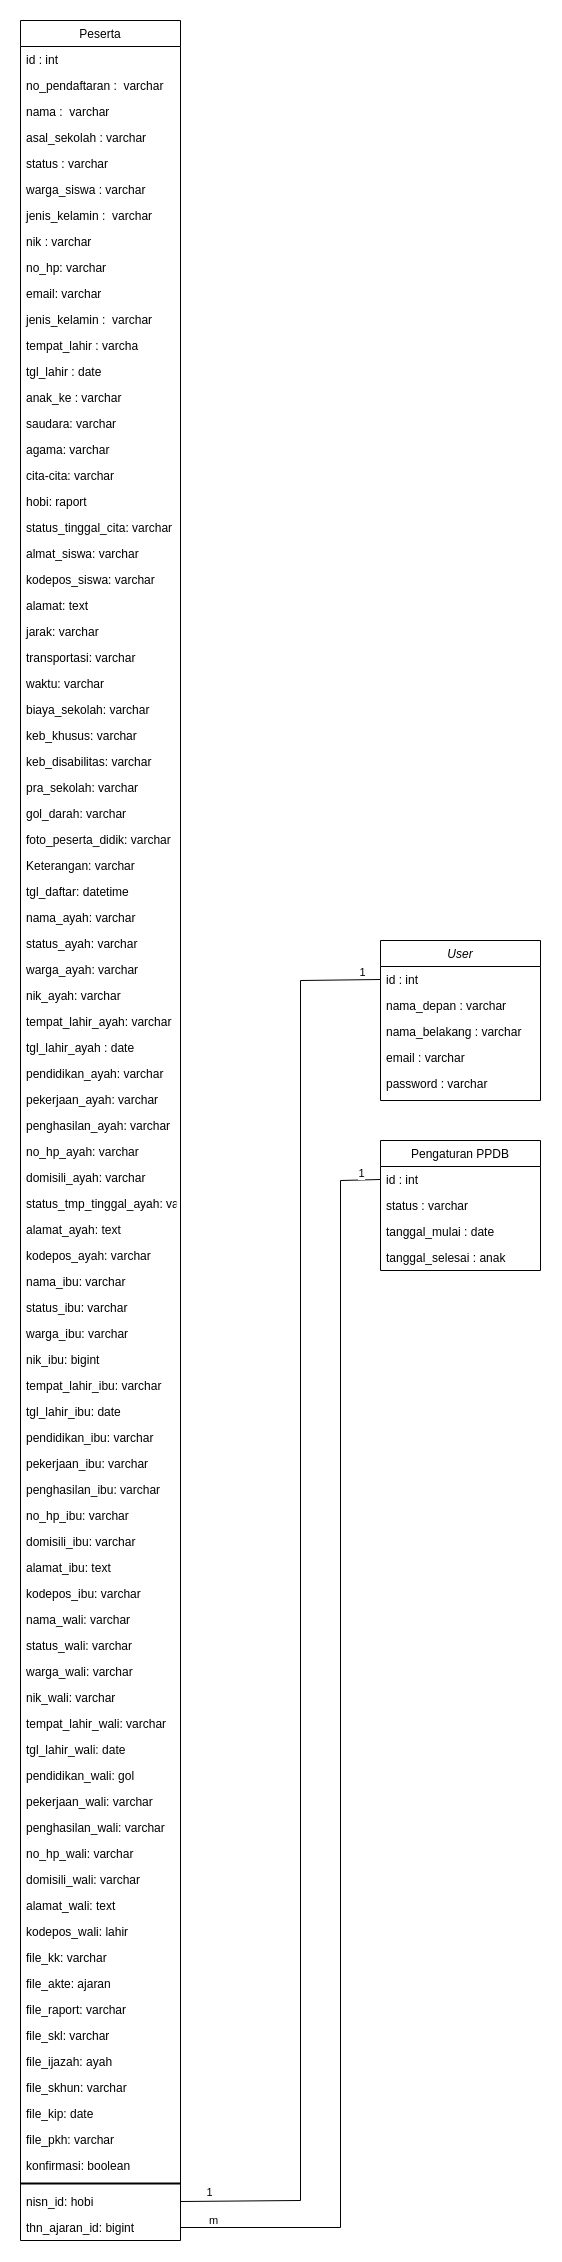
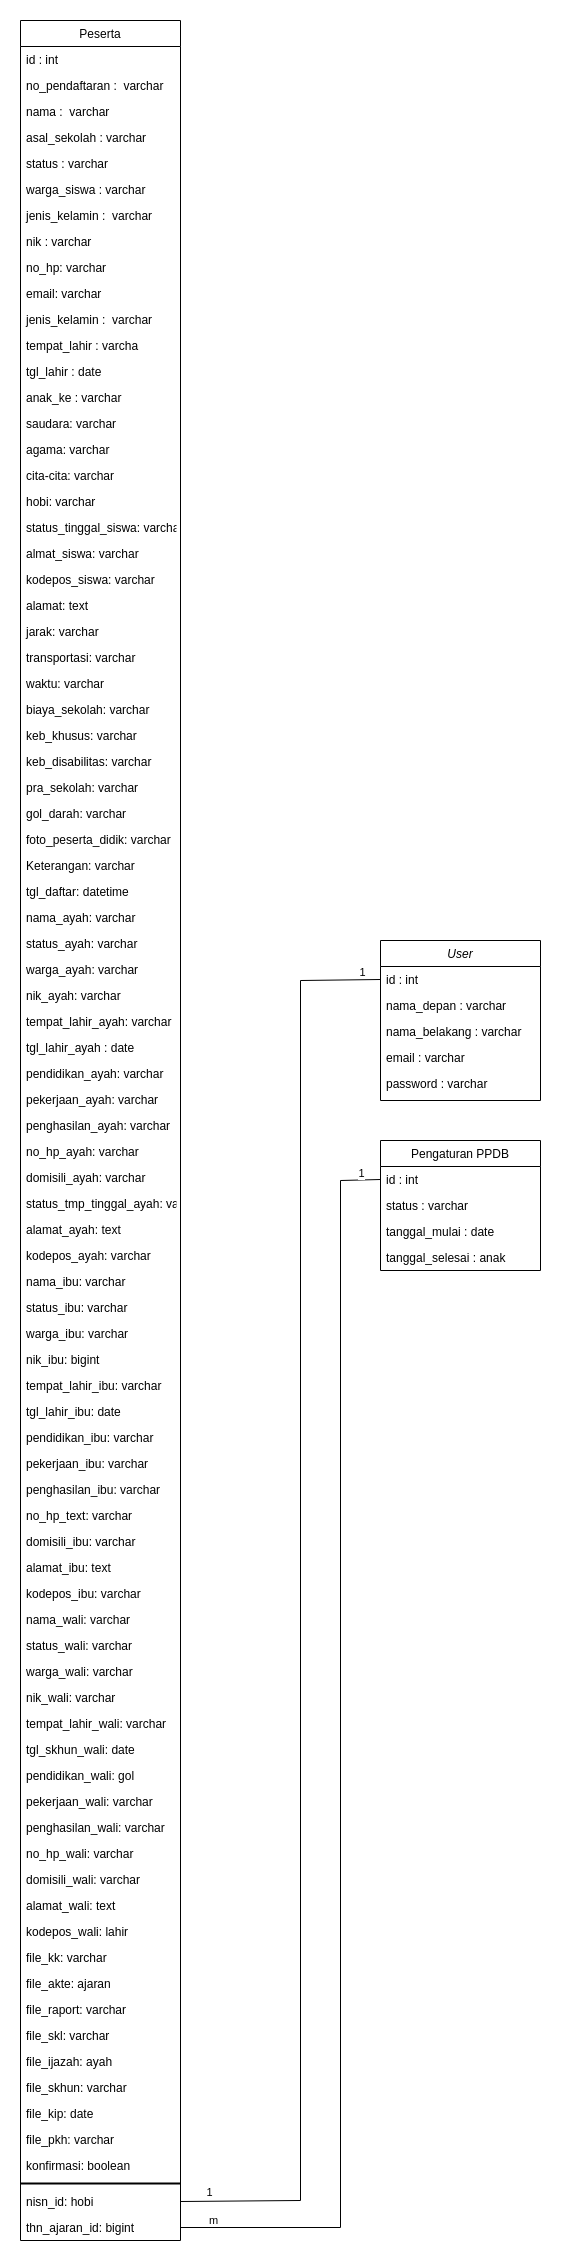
(62, 502) -> (65, 502)
(112, 528) -> (116, 528)
(82, 1516) -> (87, 1516)
(82, 1750) -> (85, 1750)
